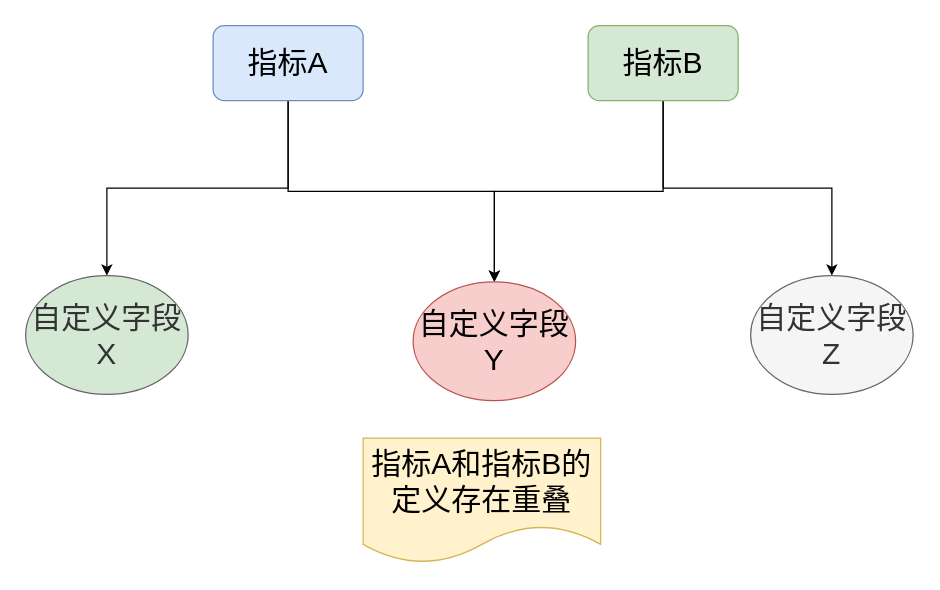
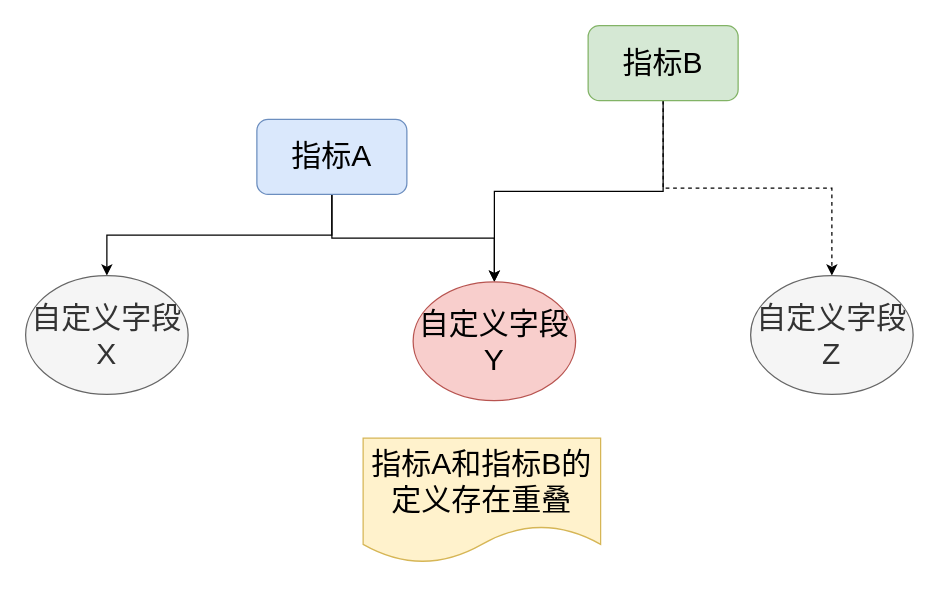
(288, 63) -> (332, 157)
(789, 188) -> (789, 188)
(107, 335) -> (107, 335)
